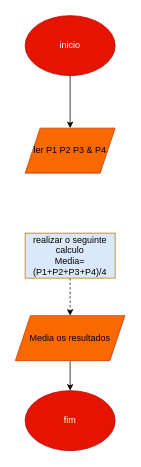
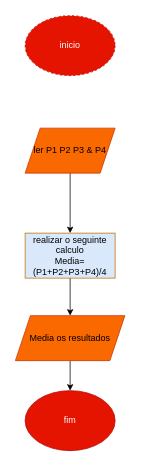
(70, 45) -> (70, 45)
(70, 121) -> none
none -> (70, 226)
(70, 294) -> (70, 294)
